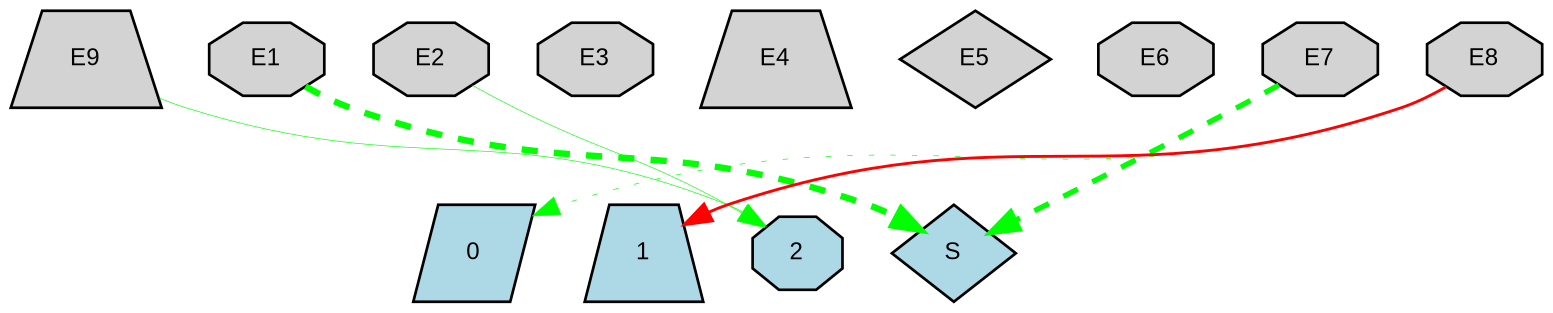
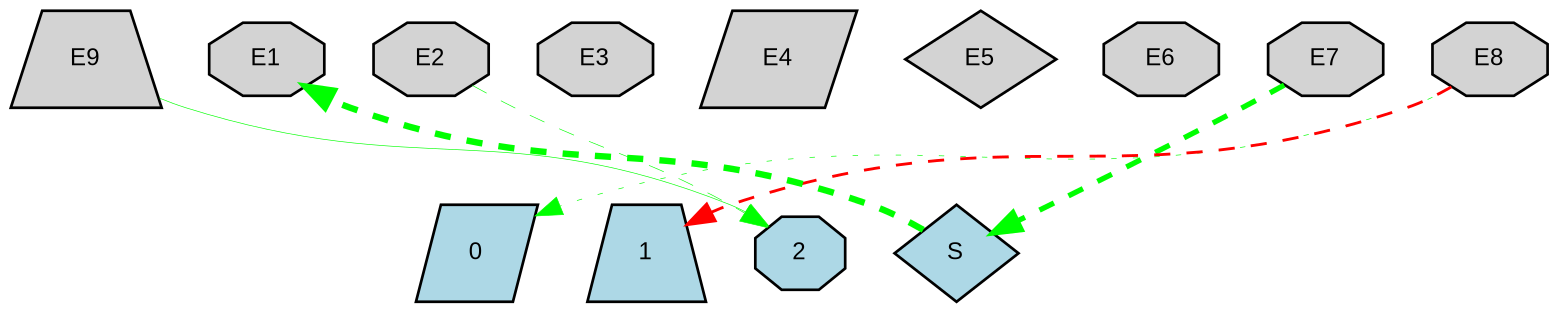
(776, 59) -> (779, 59)
(580, 138) -> (581, 138)
(599, 156) -> (628, 158)
(1079, 156) -> (1083, 156)
